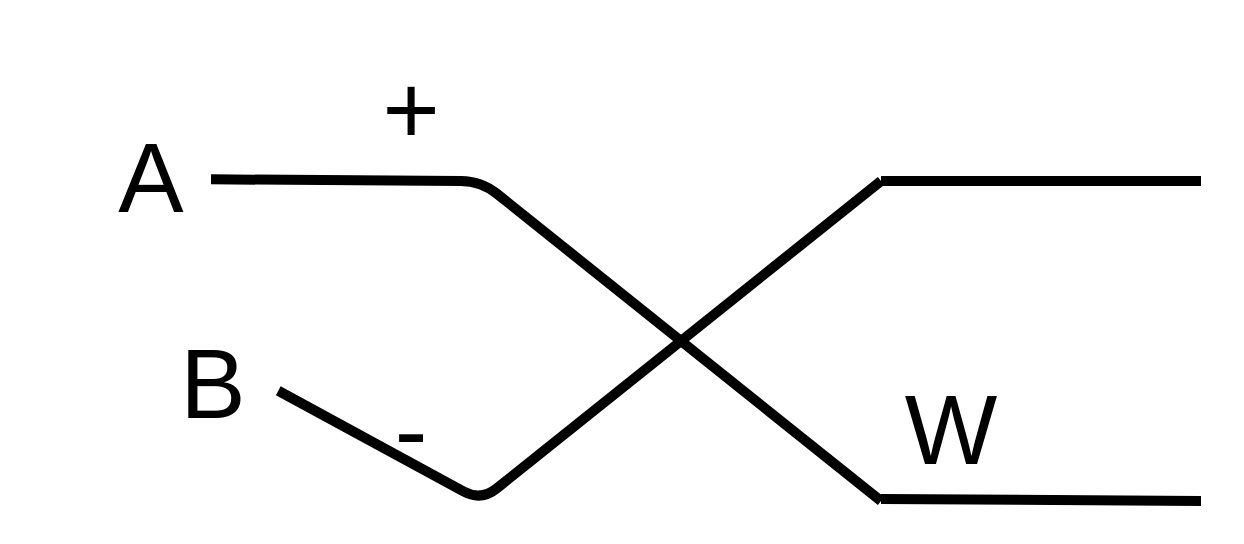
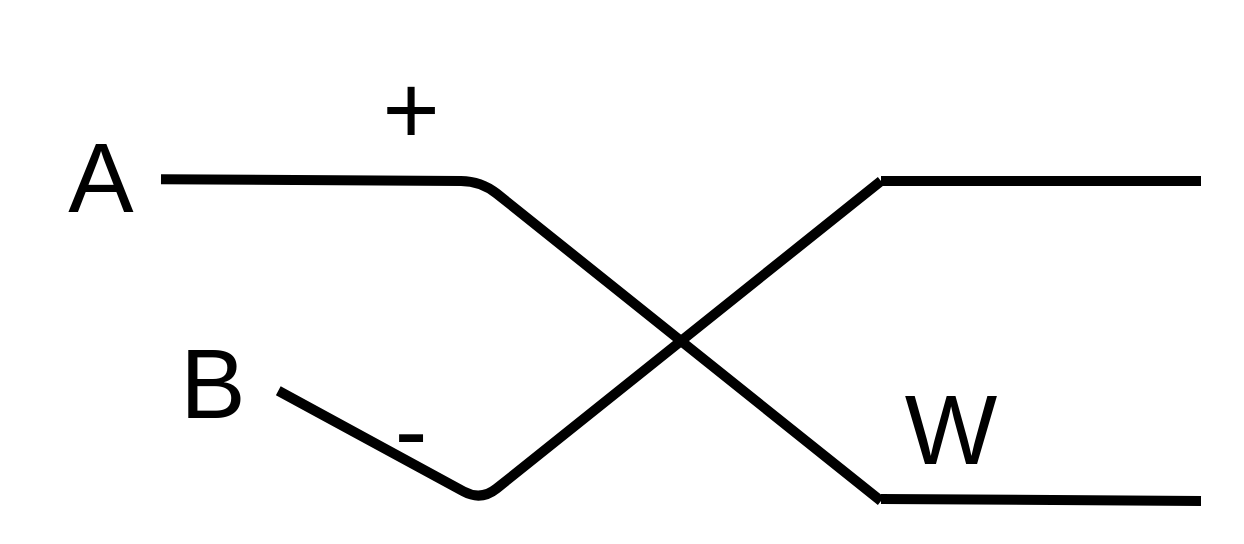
(151, 179) -> (101, 179)
